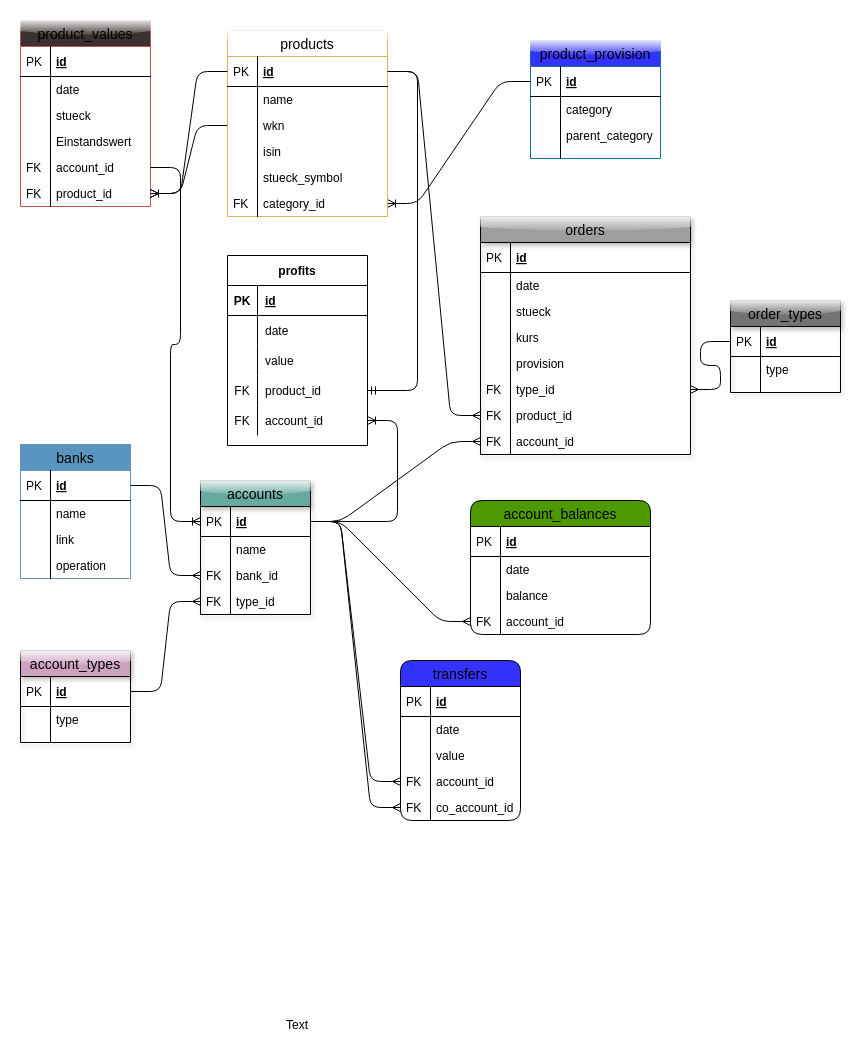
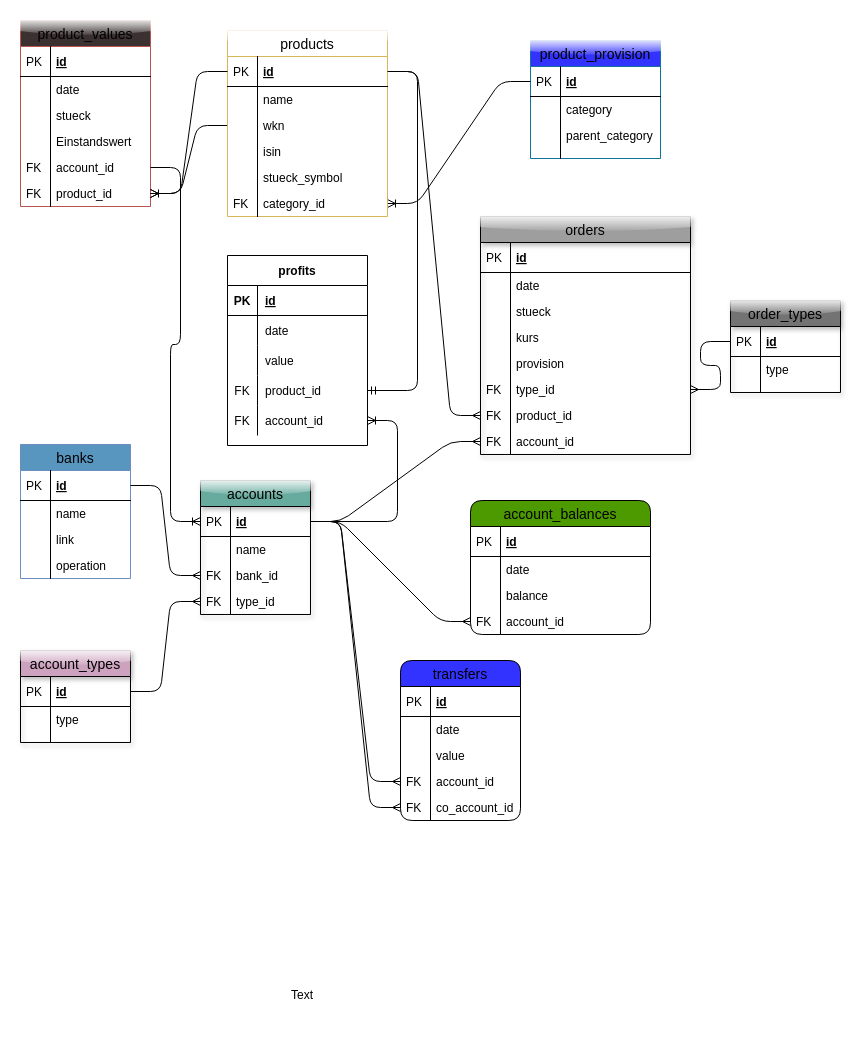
(305, 1026) -> (310, 996)
